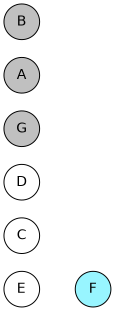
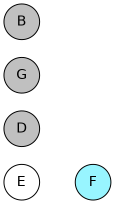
(22, 75) -> none
(22, 182) -> (22, 129)
(22, 236) -> none
